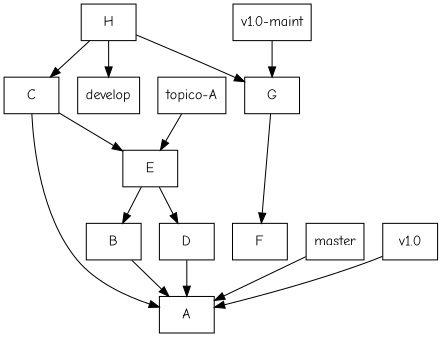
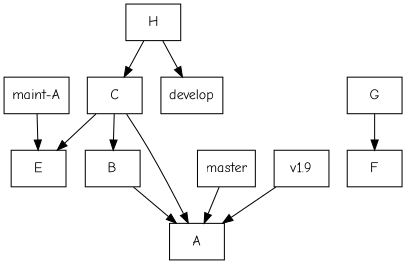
(272, 22) -> none
(186, 56) -> none
(192, 95) -> (37, 95)
(134, 201) -> (114, 127)
(187, 242) -> none
(410, 242) -> (302, 169)
